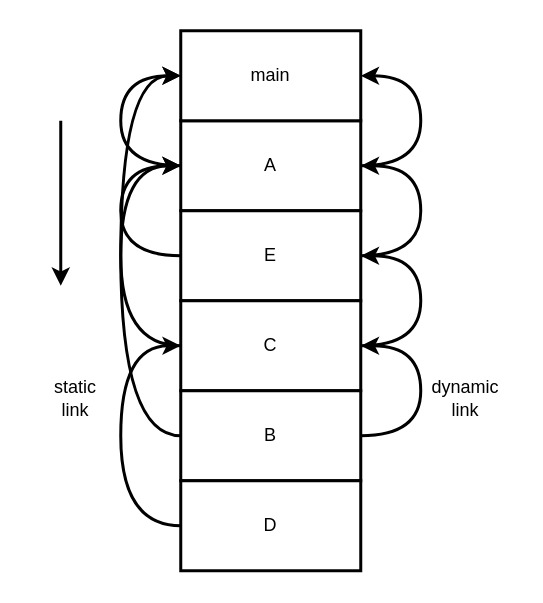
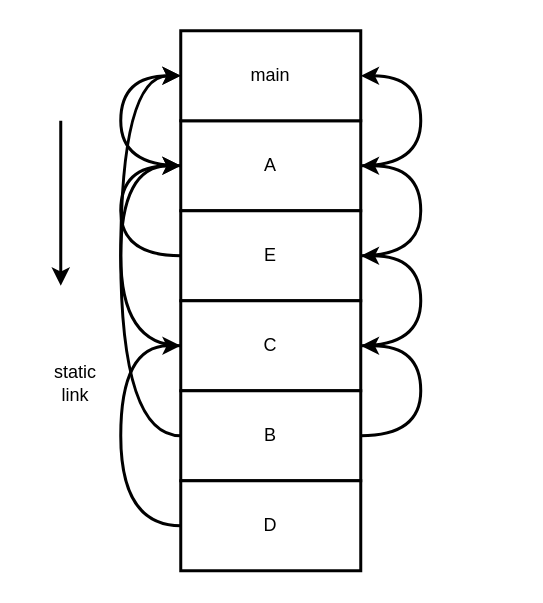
(76, 398) -> (76, 383)
(466, 398) -> none
